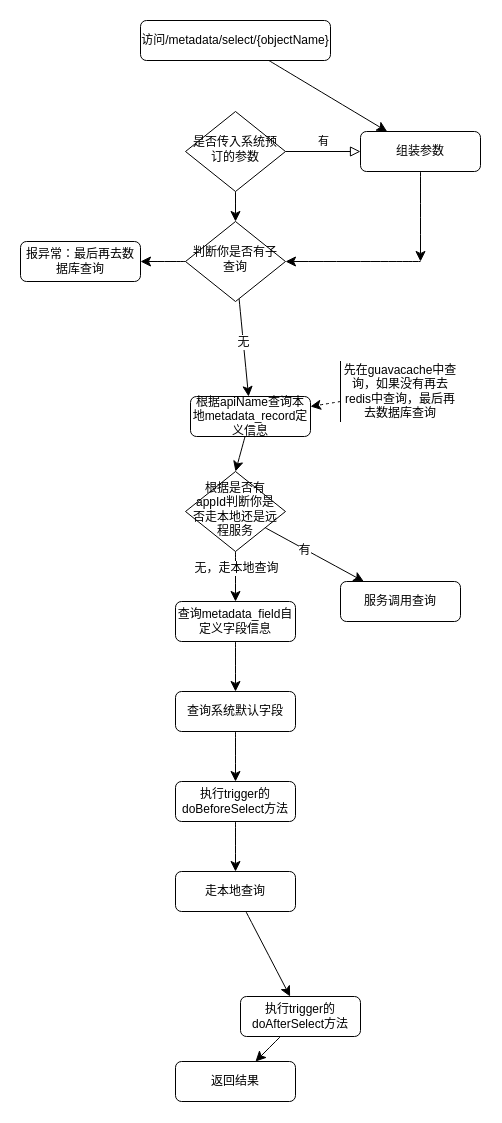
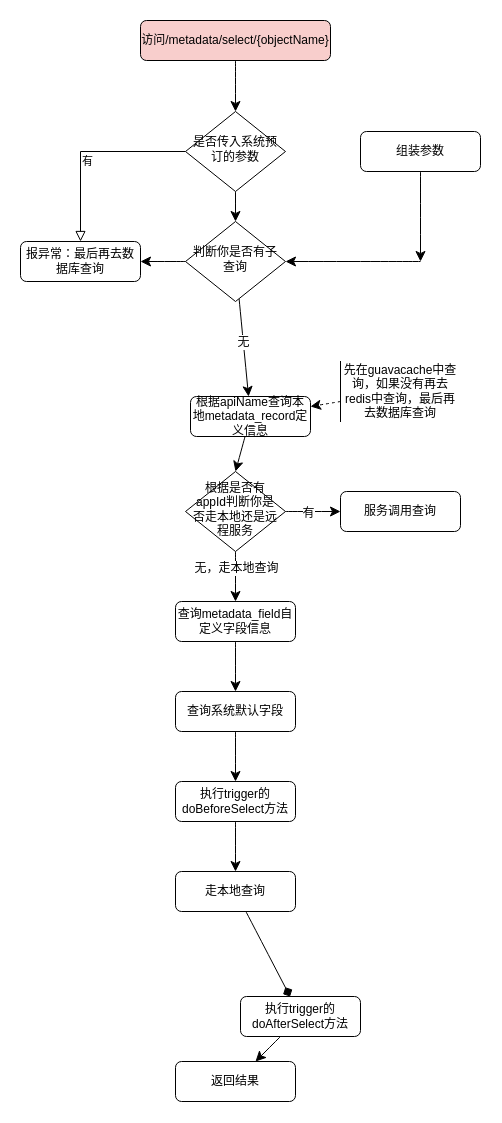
(236, 41) -> (236, 41)
(325, 94) -> (236, 83)
(318, 152) -> (94, 152)
(401, 602) -> (401, 512)
(286, 988) -> (285, 987)
